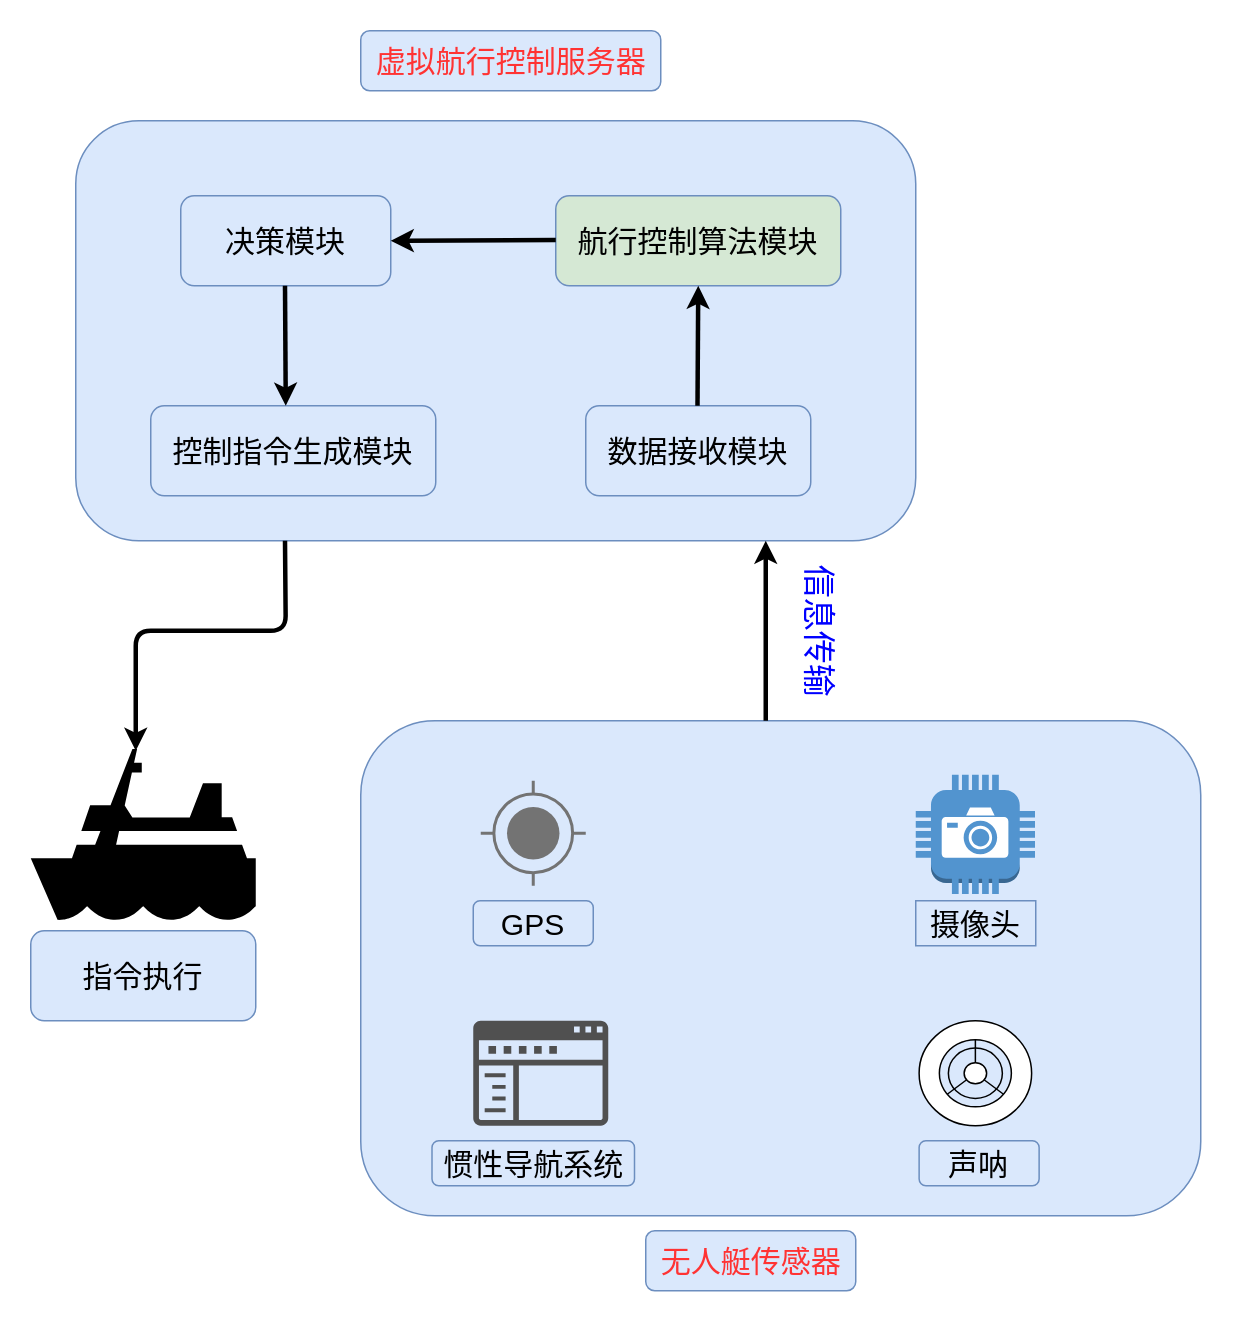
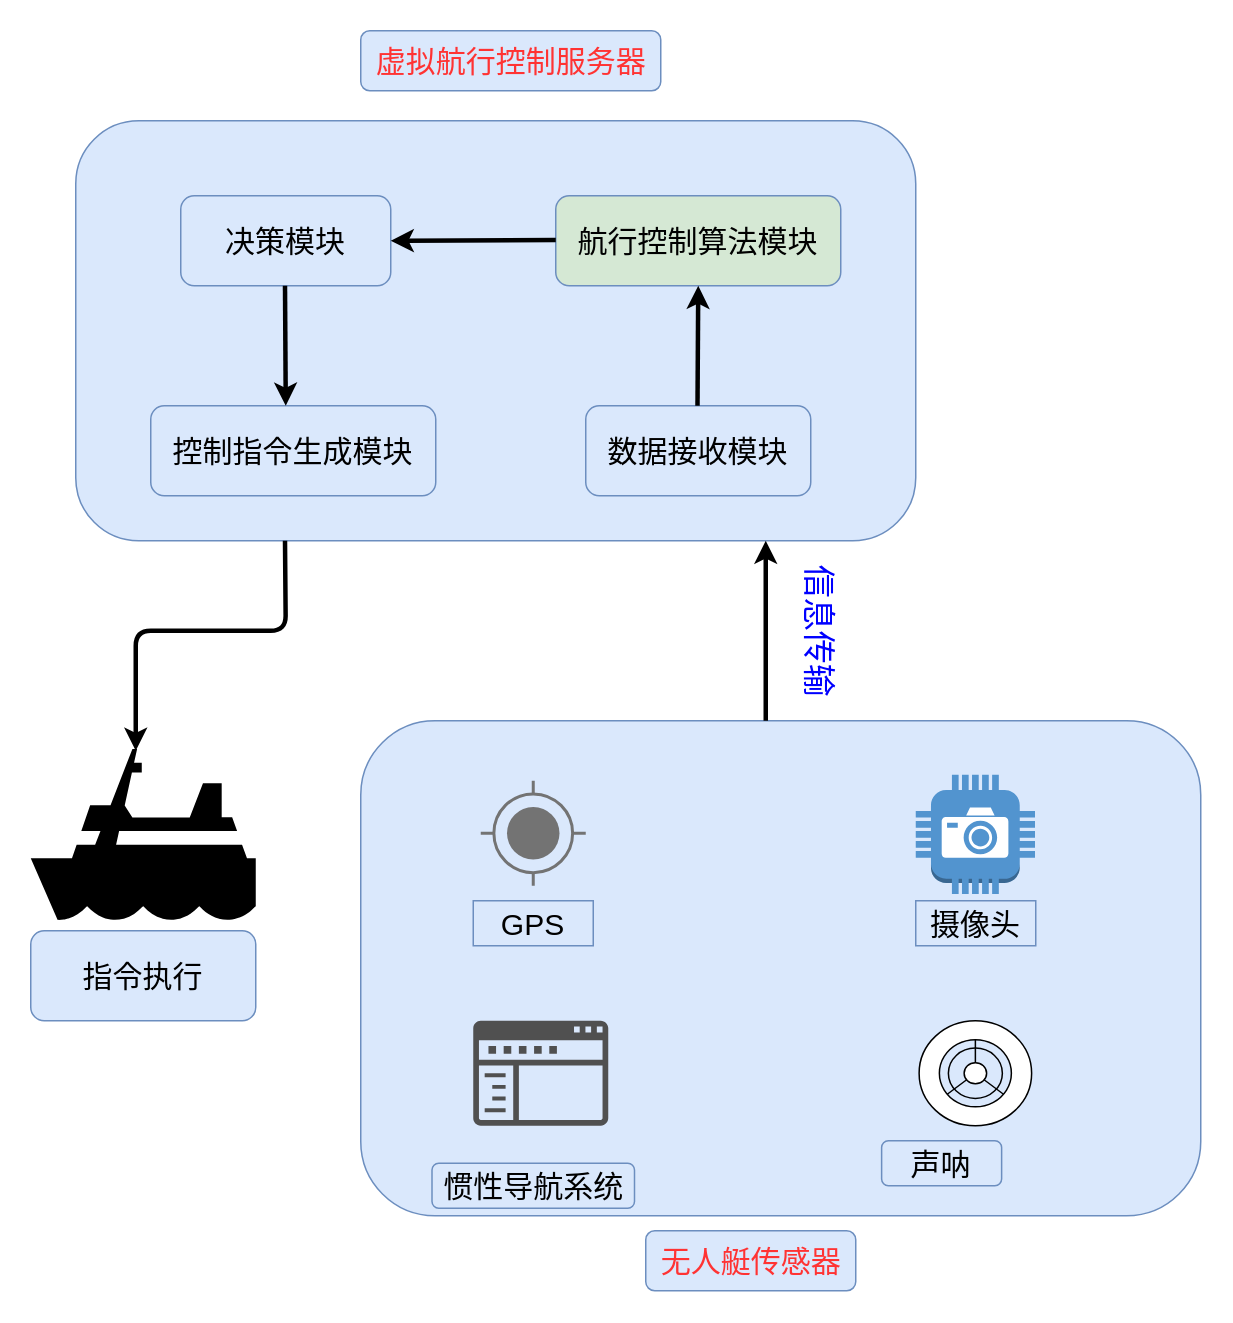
(533, 923) -> (533, 923)
(533, 1163) -> (533, 1186)
(979, 1163) -> (942, 1163)
